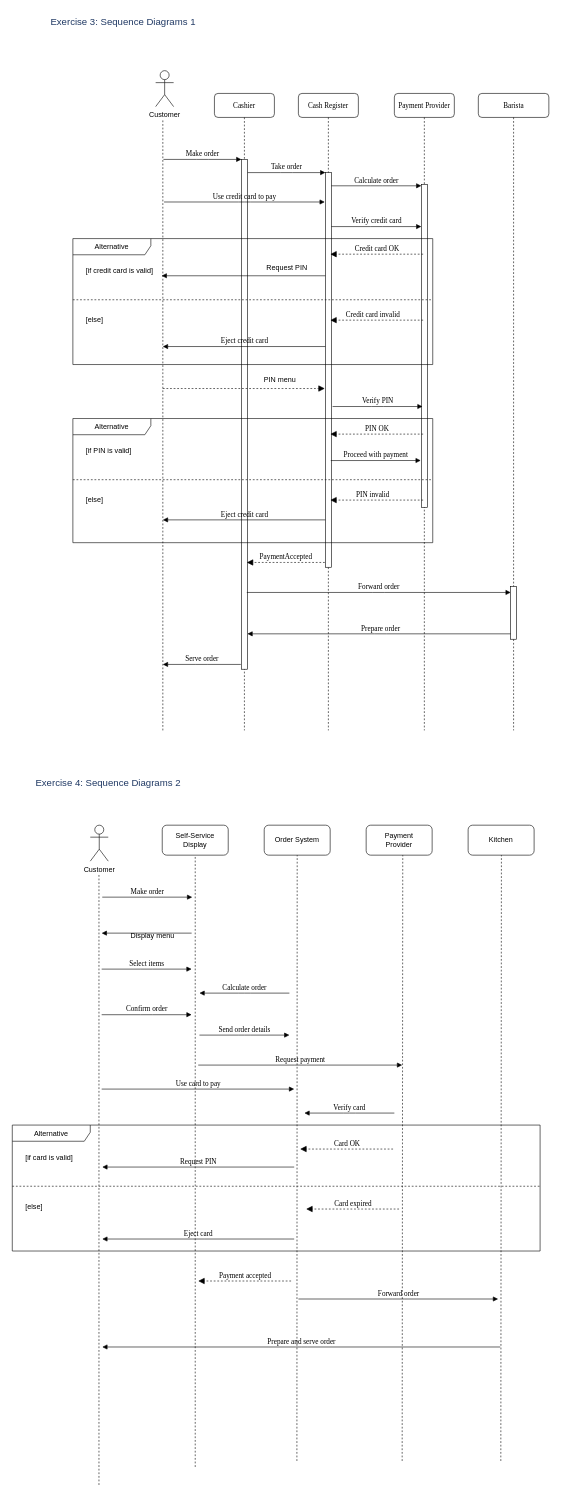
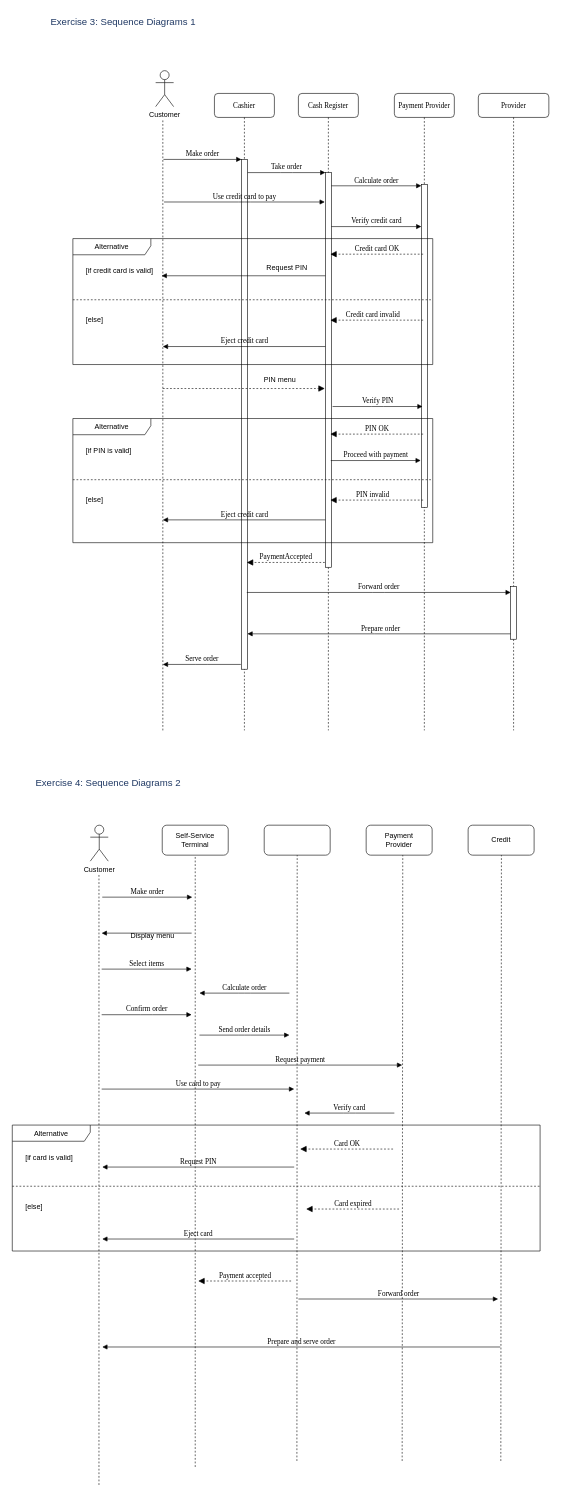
(514, 105) -> (514, 105)
(195, 840) -> (195, 840)
(297, 840) -> none
(501, 840) -> (501, 840)
